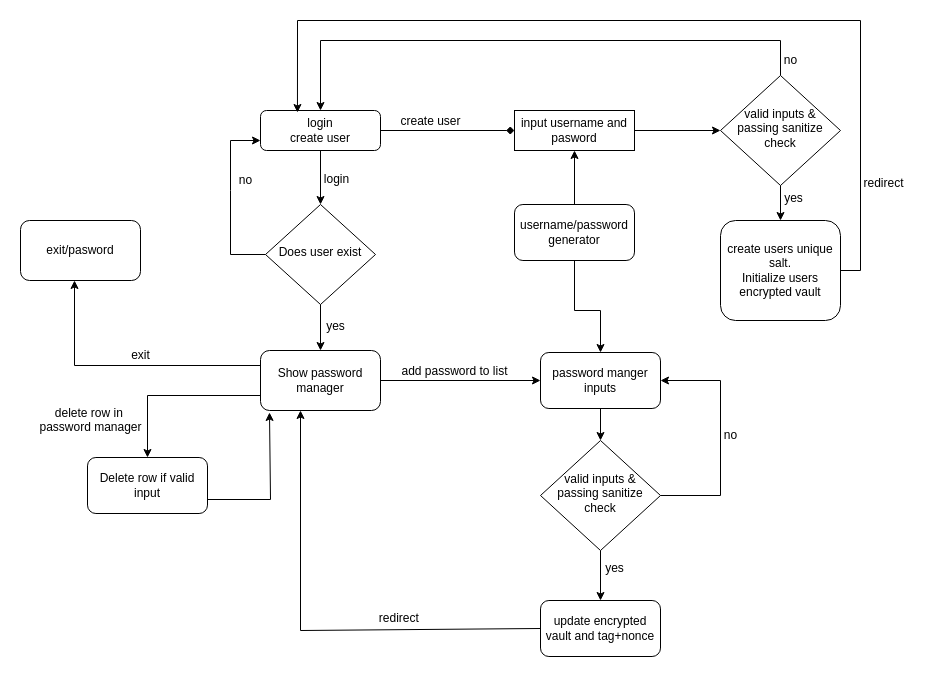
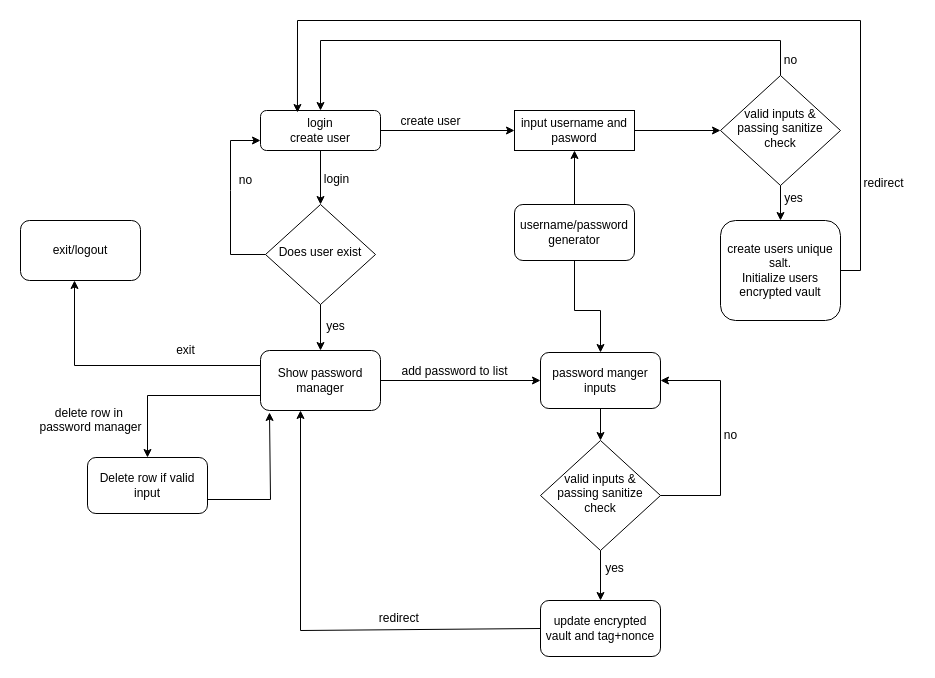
(506, 131) -> (506, 131)
(81, 251) -> (81, 251)
(141, 356) -> (186, 351)
